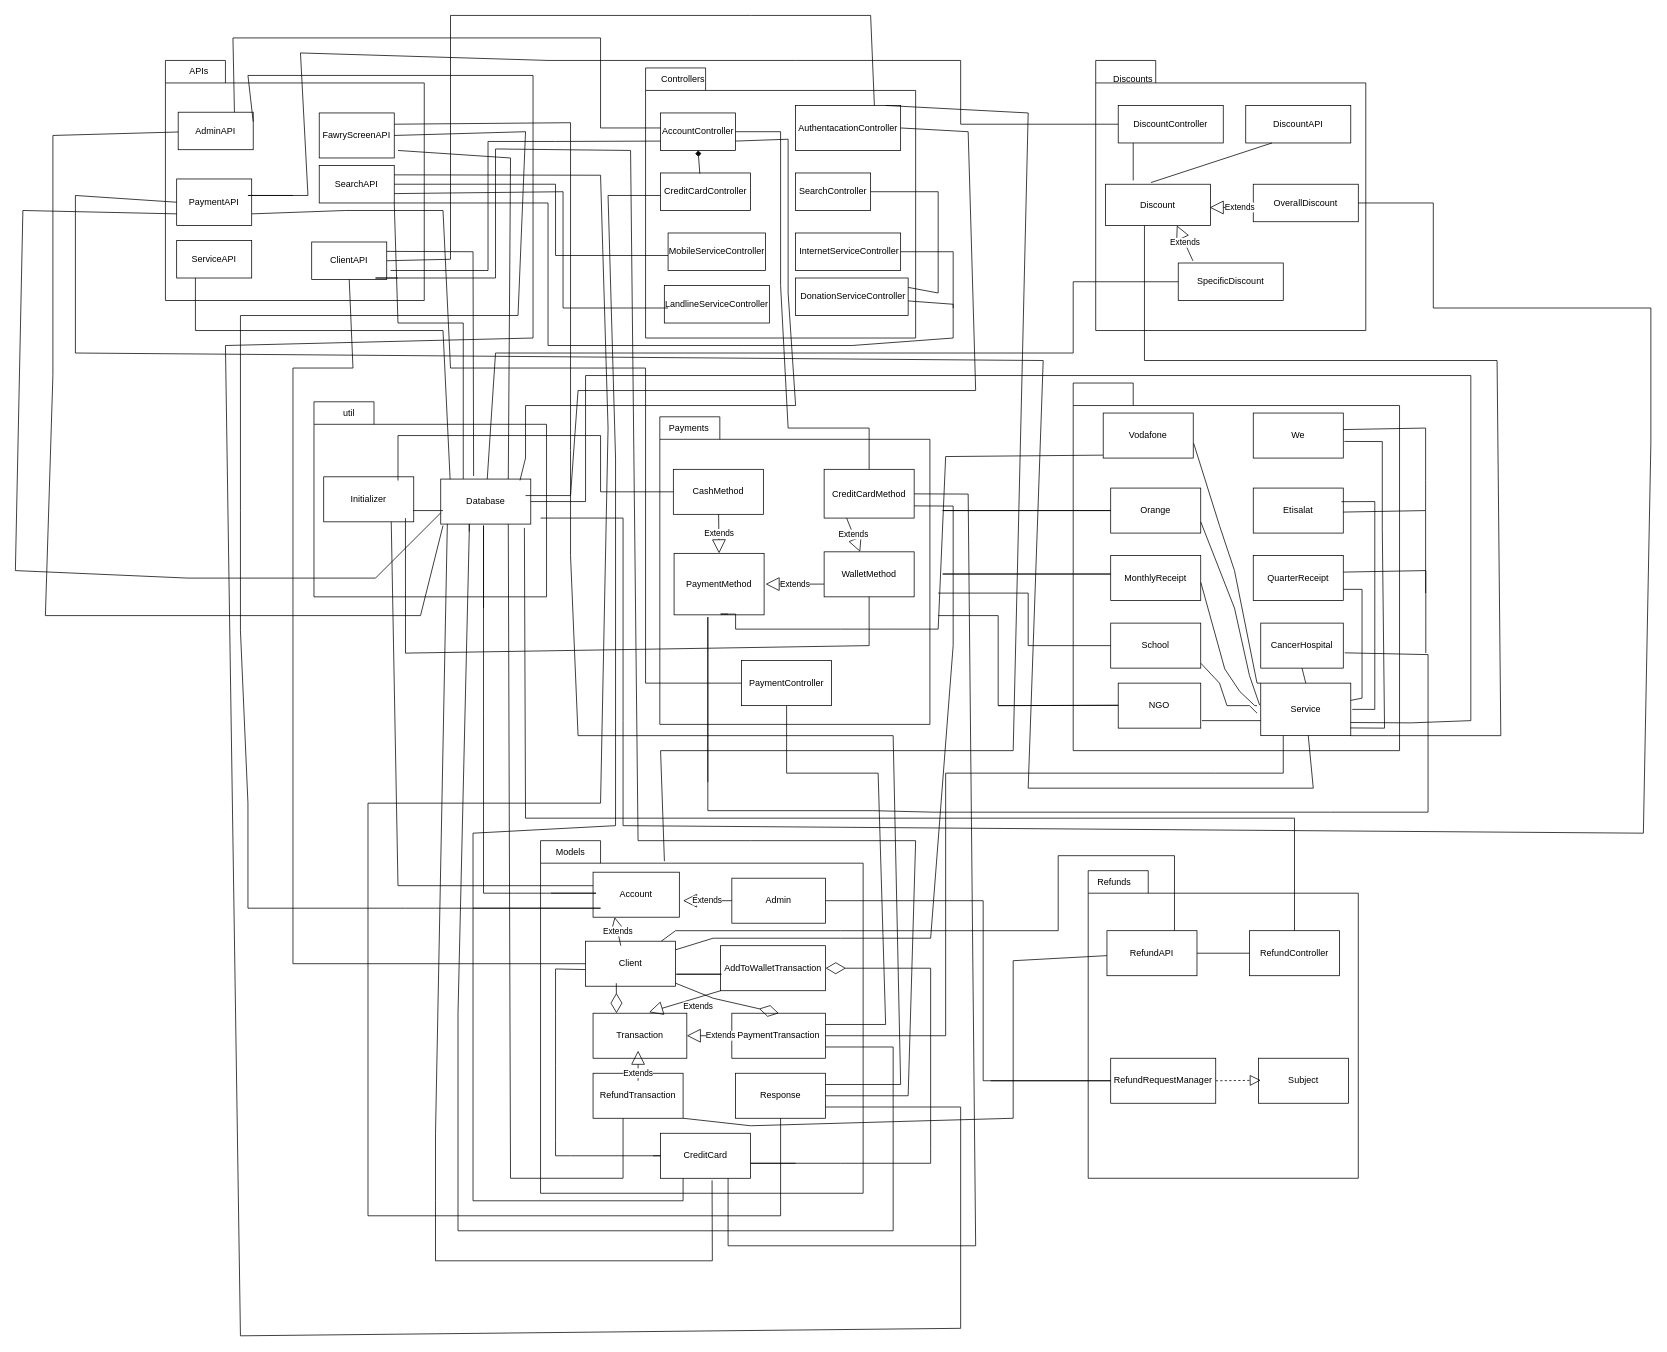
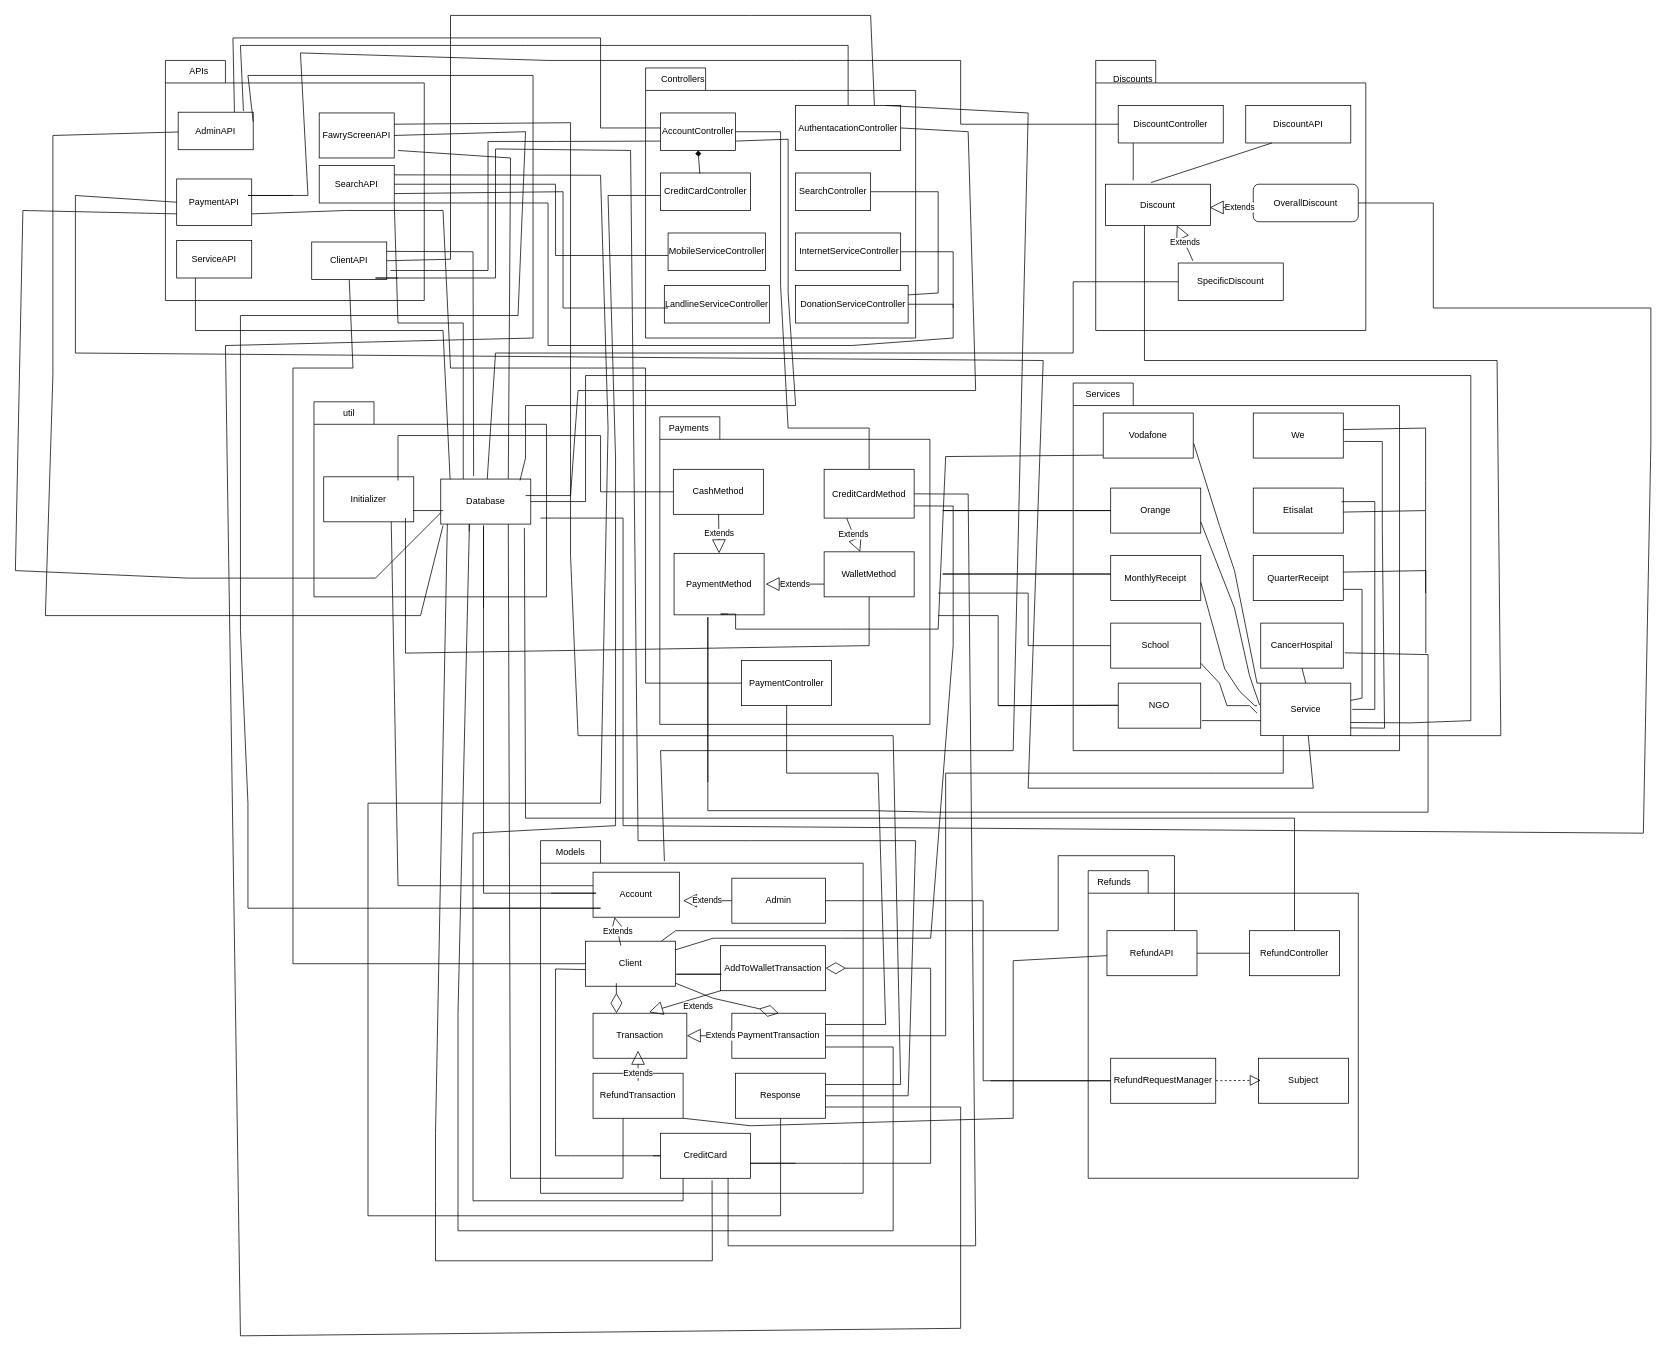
none -> (541, 45)
(1305, 203) -> (1305, 203)
(852, 297) -> (852, 304)
none -> (1103, 394)
